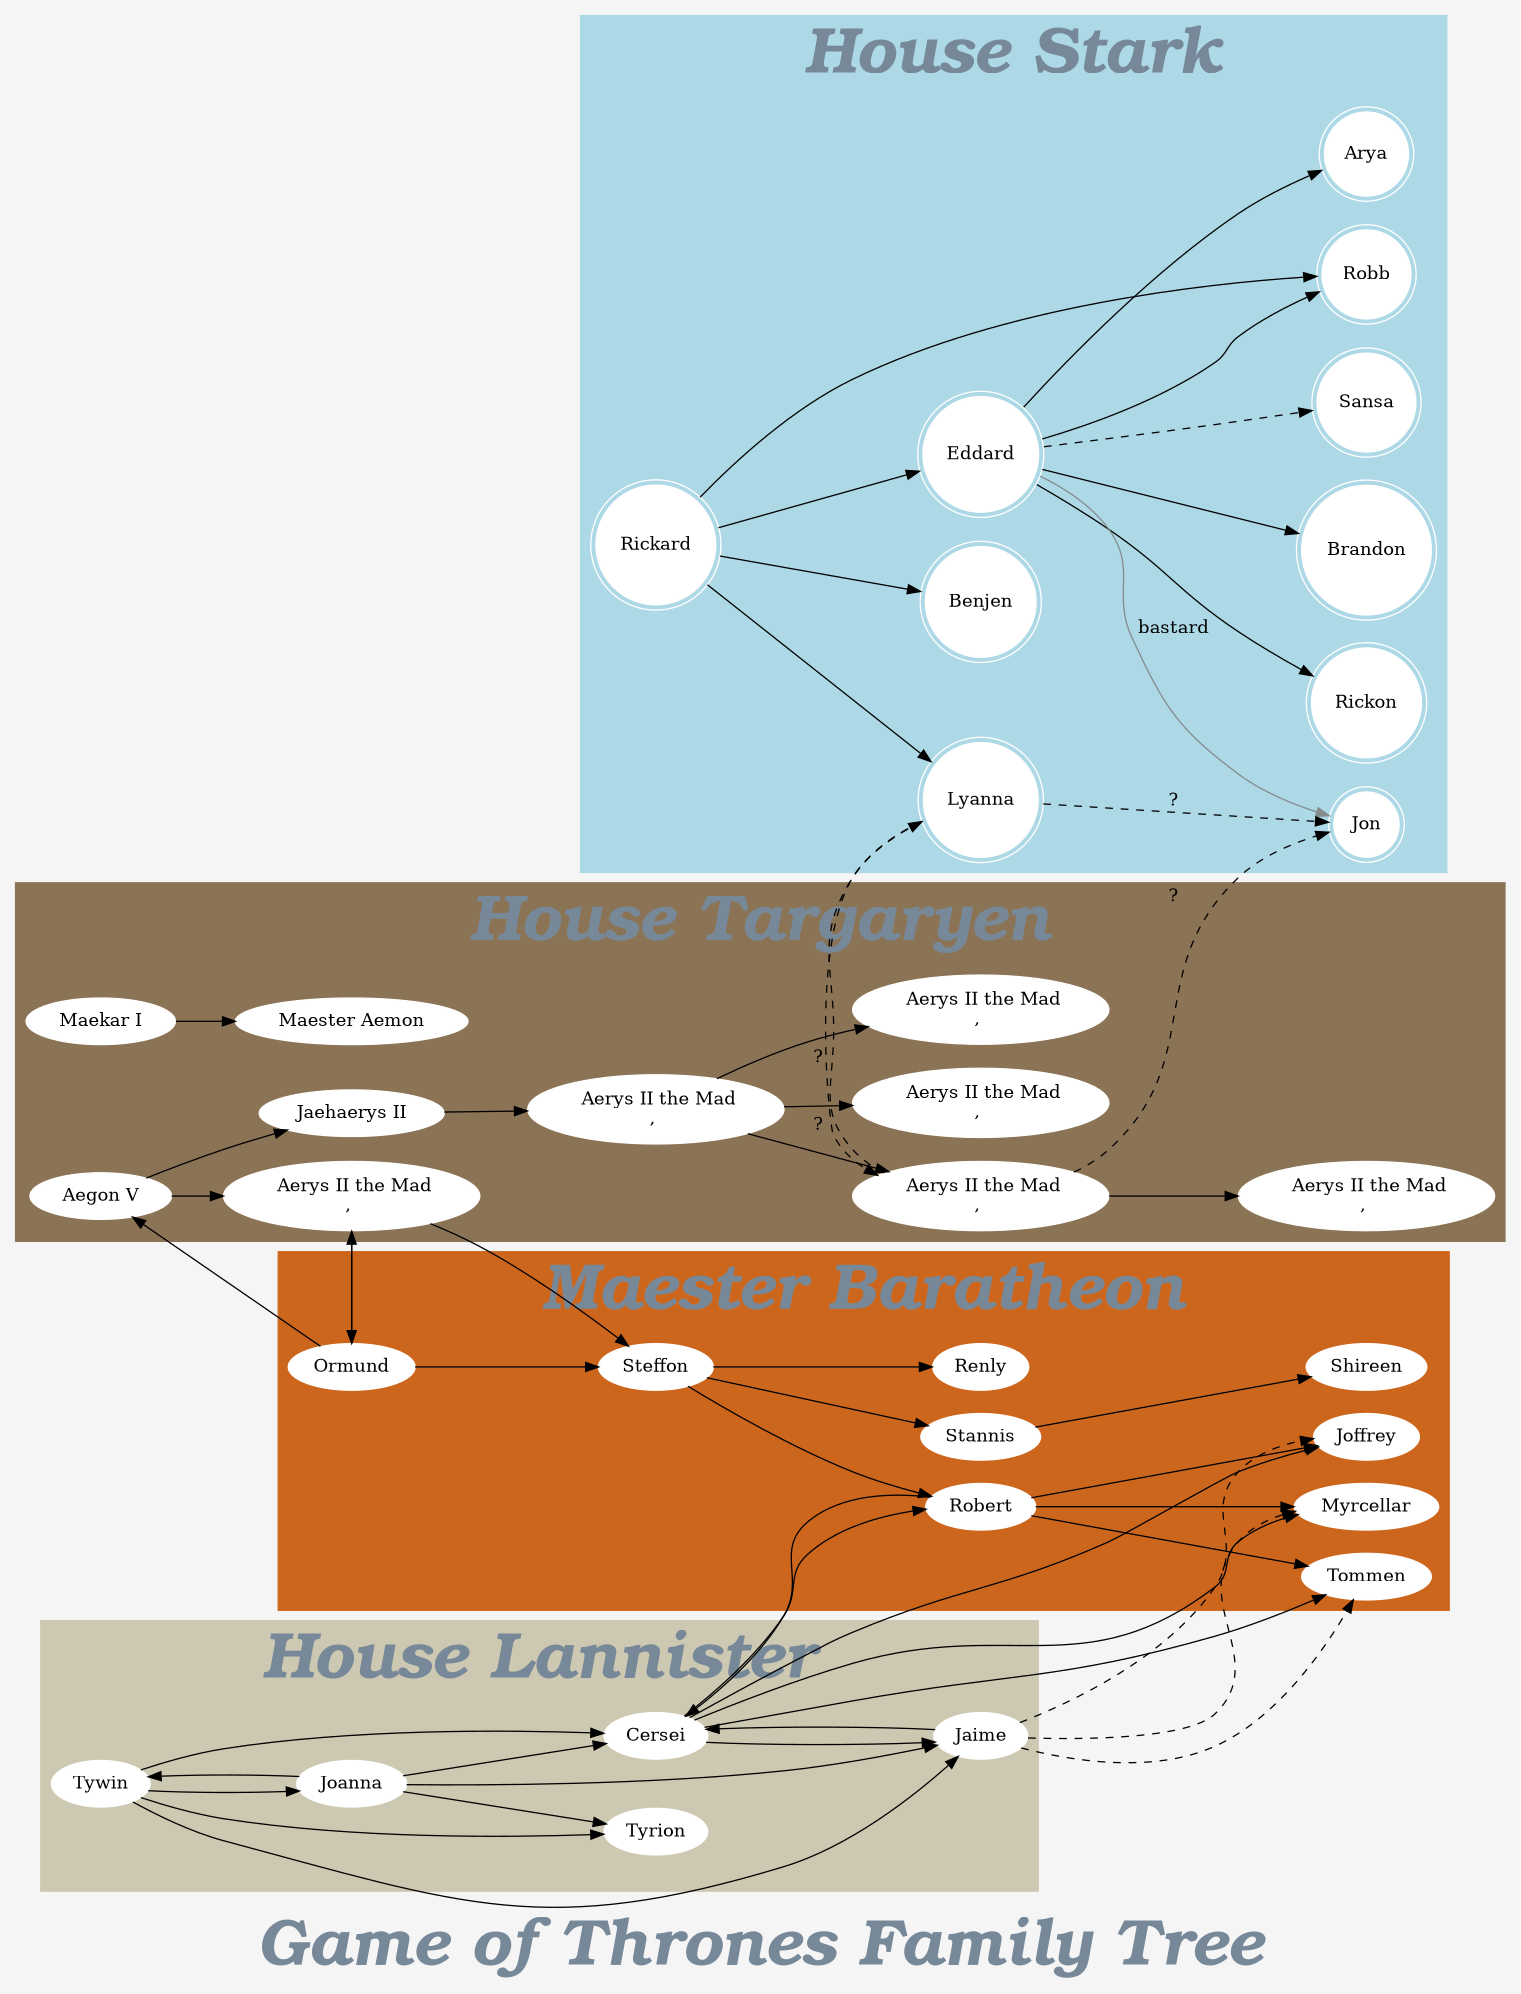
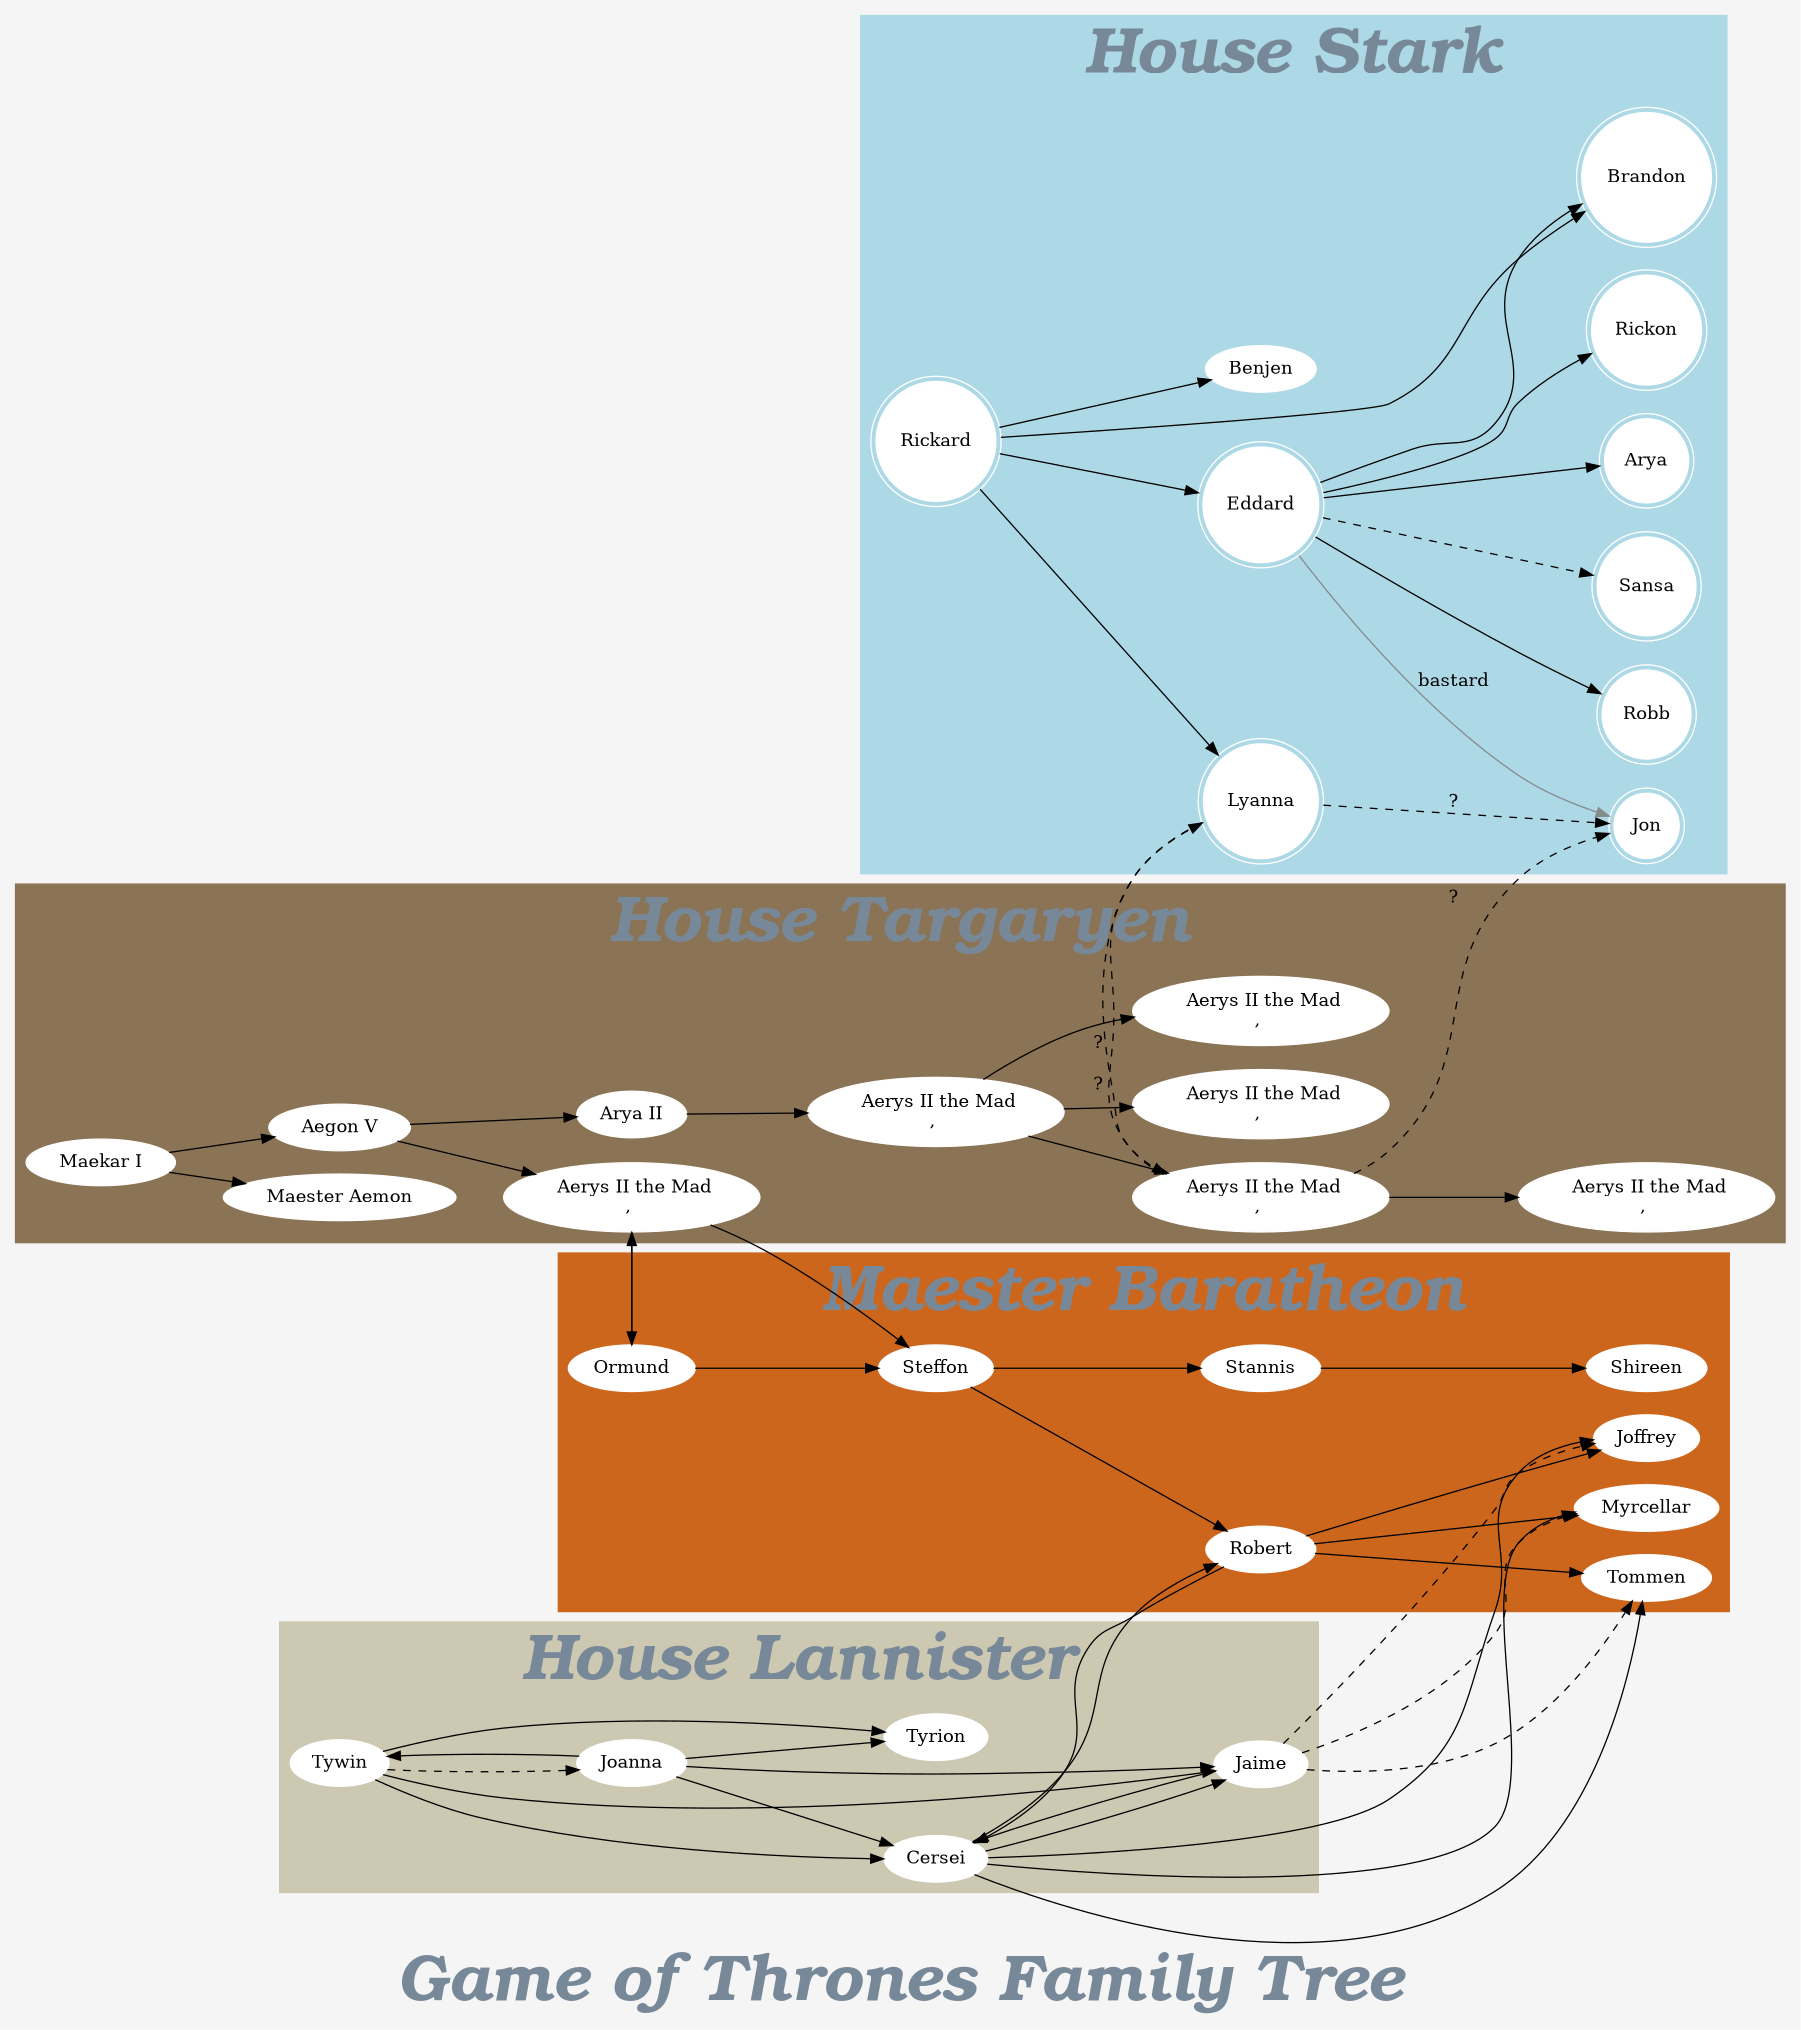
(979, 331) -> (1327, 413)
(981, 602) -> (1261, 369)
(352, 1113) -> (632, 1114)
(232, 1285) -> (215, 1146)
(981, 1367) -> none
(217, 1792) -> (477, 1772)
